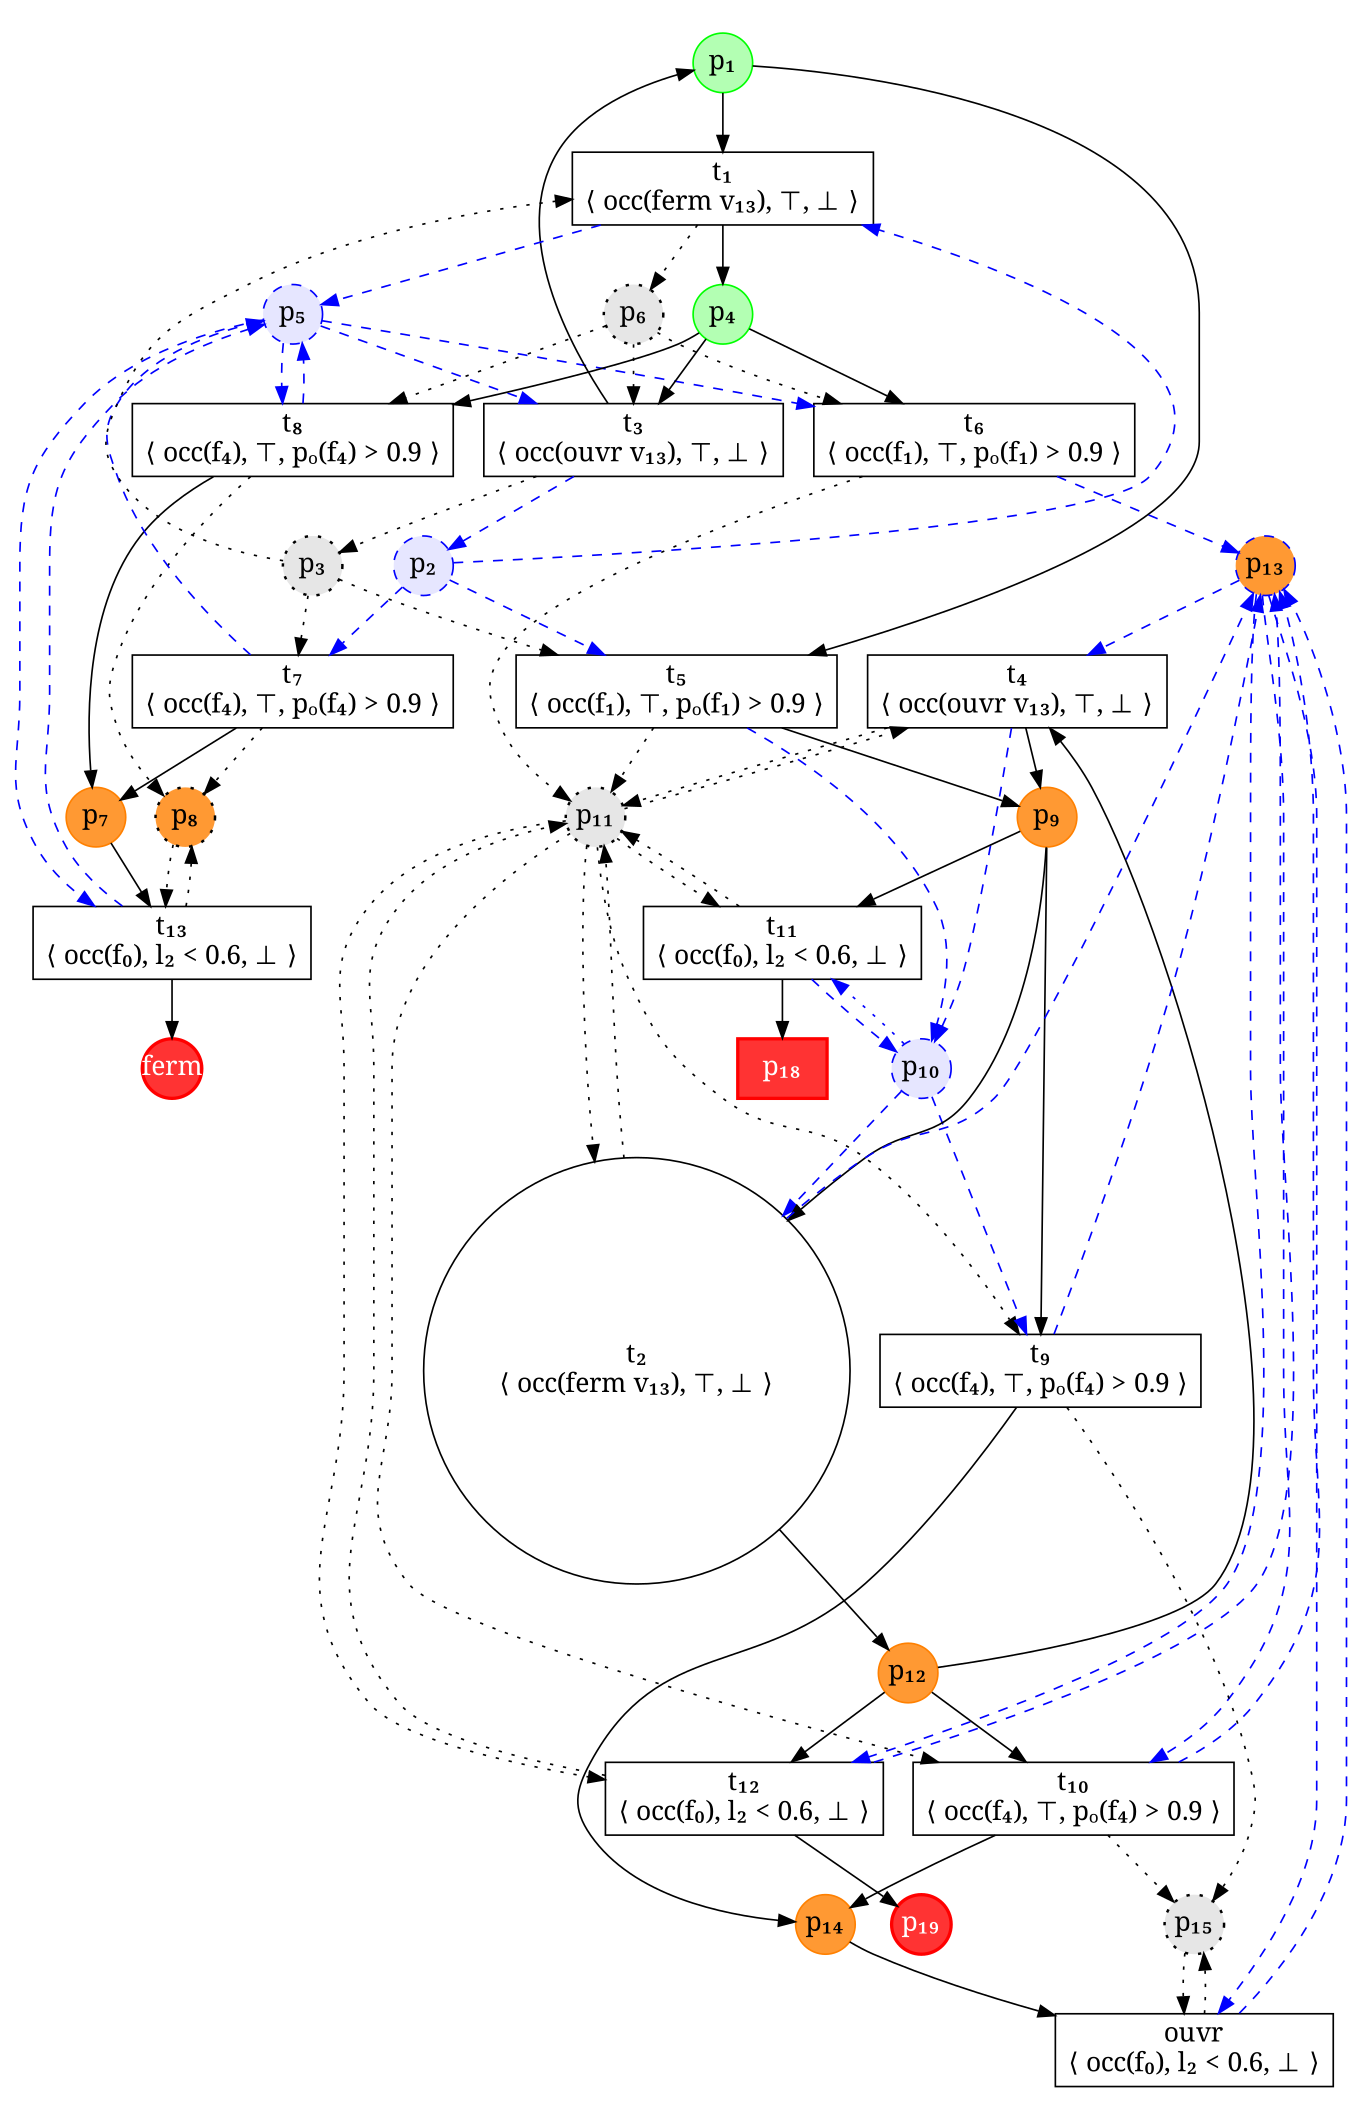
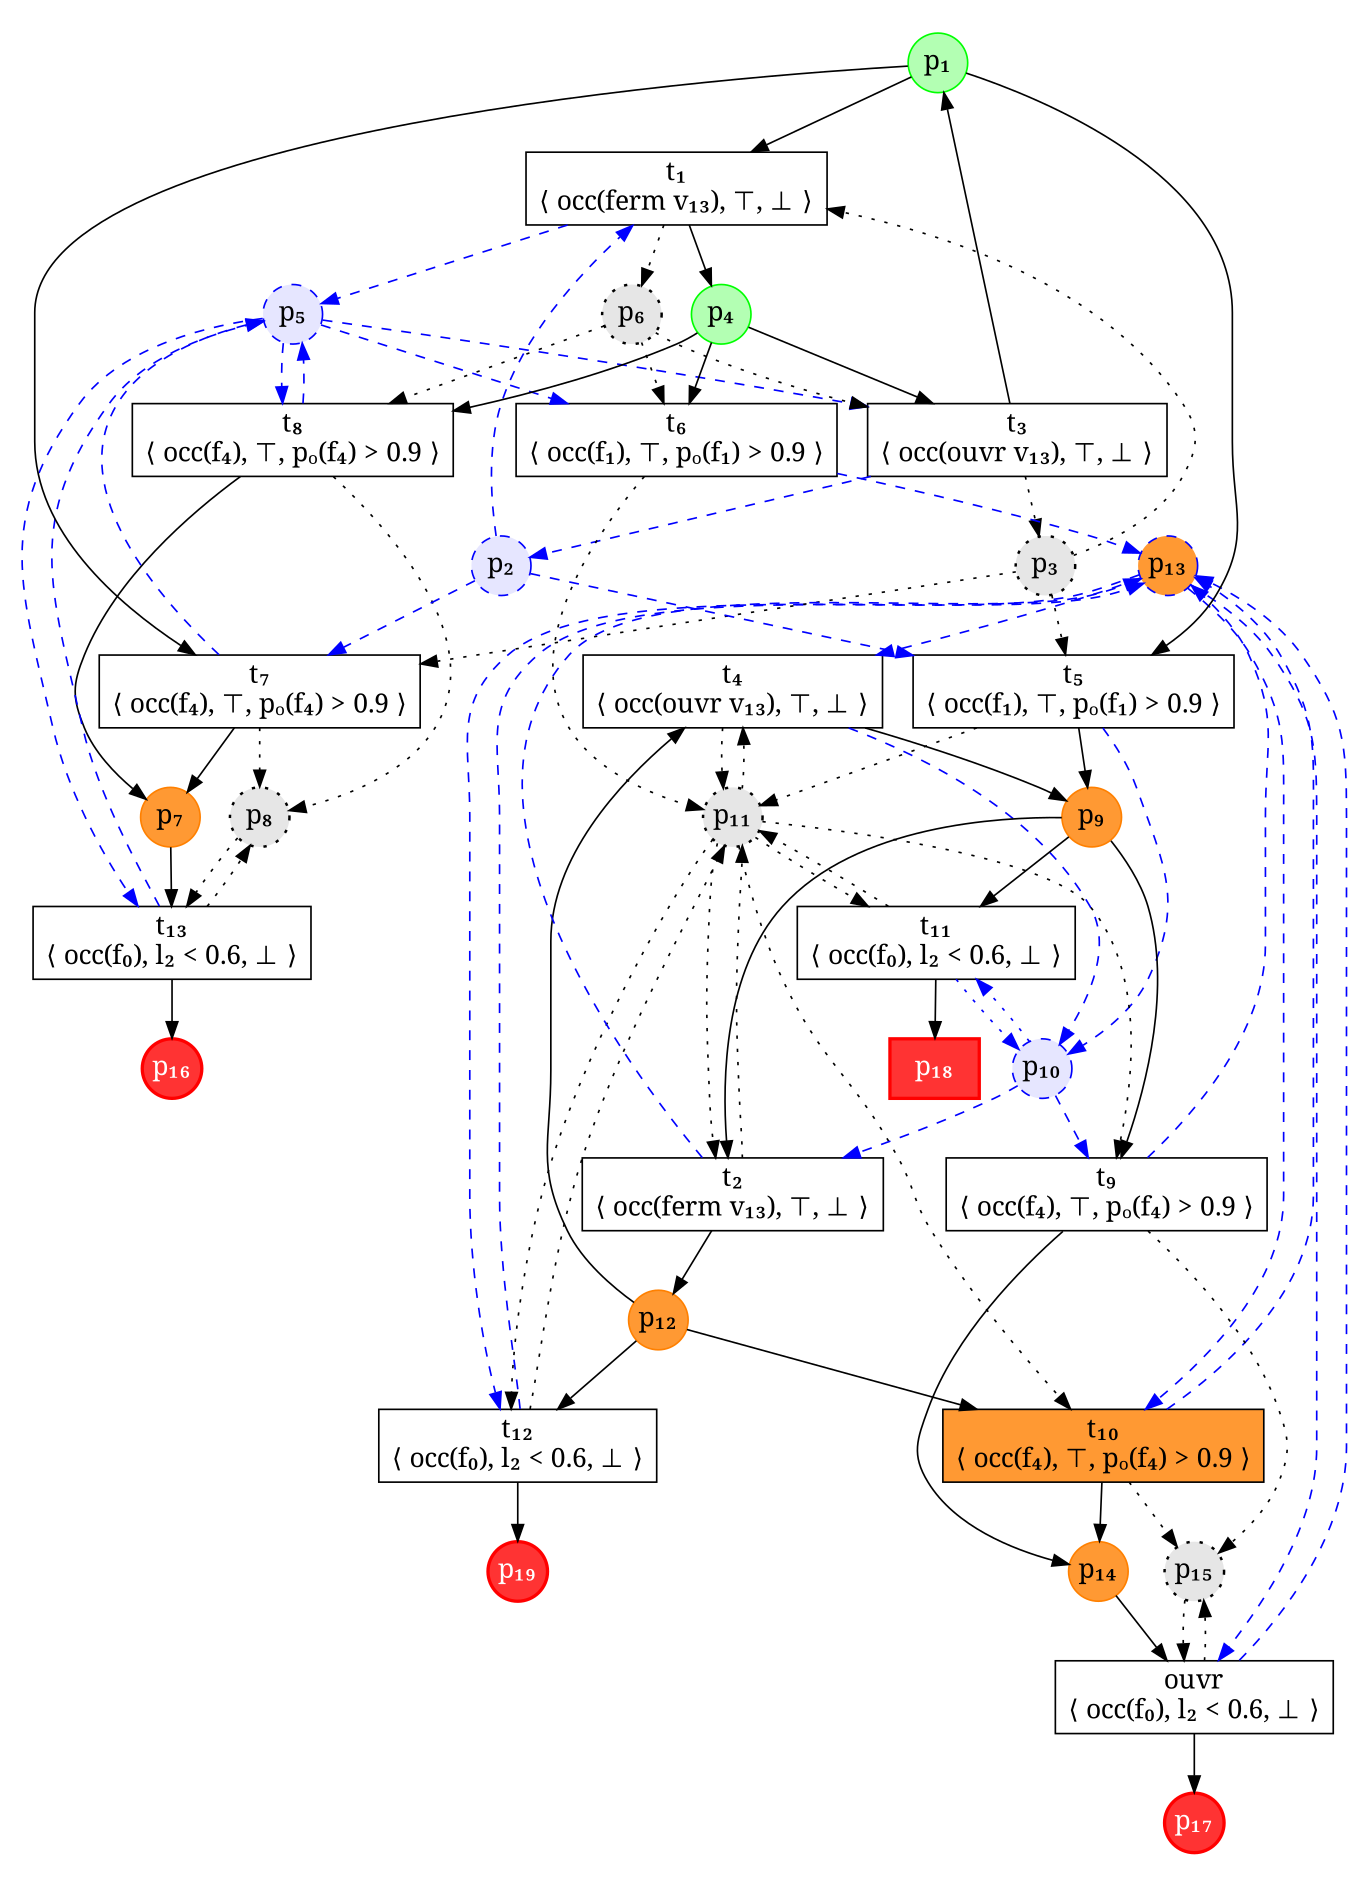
none -> (250, 162)
(185, 817) -> (260, 817)
(847, 1011) -> (981, 1009)
(172, 1069) -> (172, 1069)
(637, 1371) -> (733, 1194)
(1074, 1799) -> (1103, 1446)
none -> (1194, 1823)
